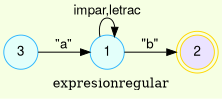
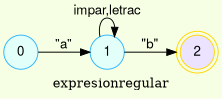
(21, 52) -> (21, 52)
